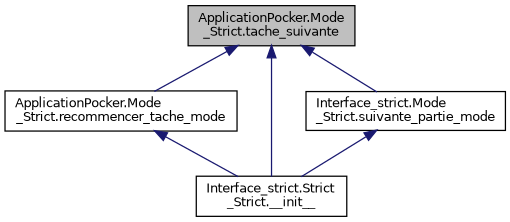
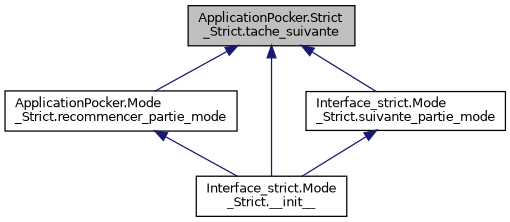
(272, 26) -> (272, 26)
(121, 111) -> (121, 111)
(272, 196) -> (272, 196)
